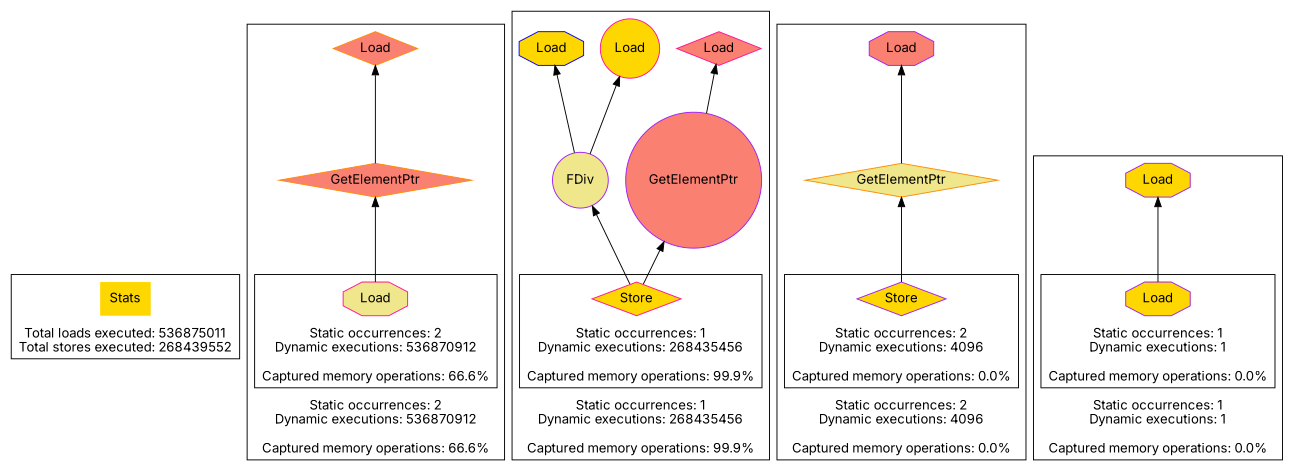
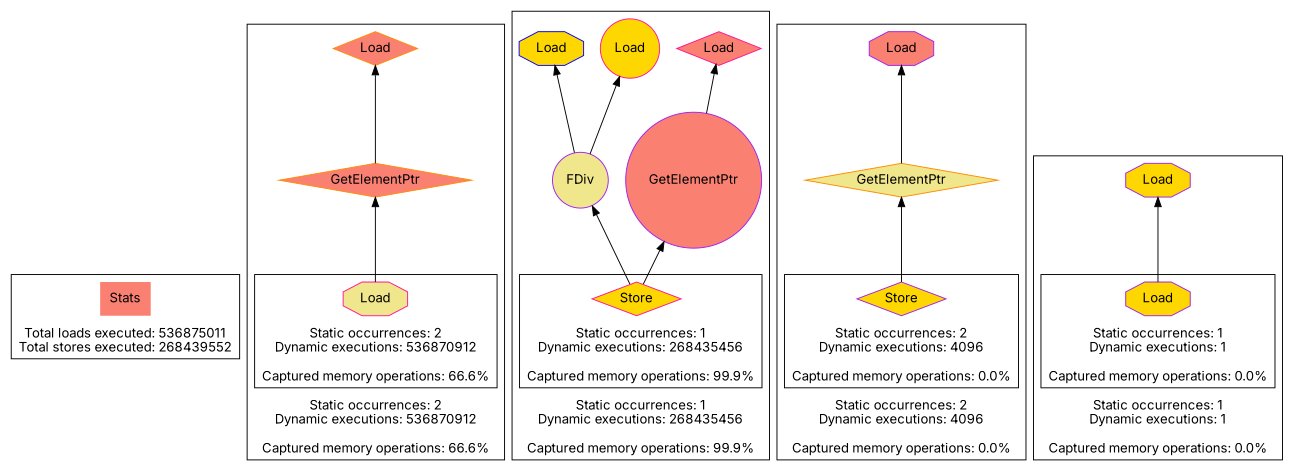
(125, 299) -> (125, 299)
